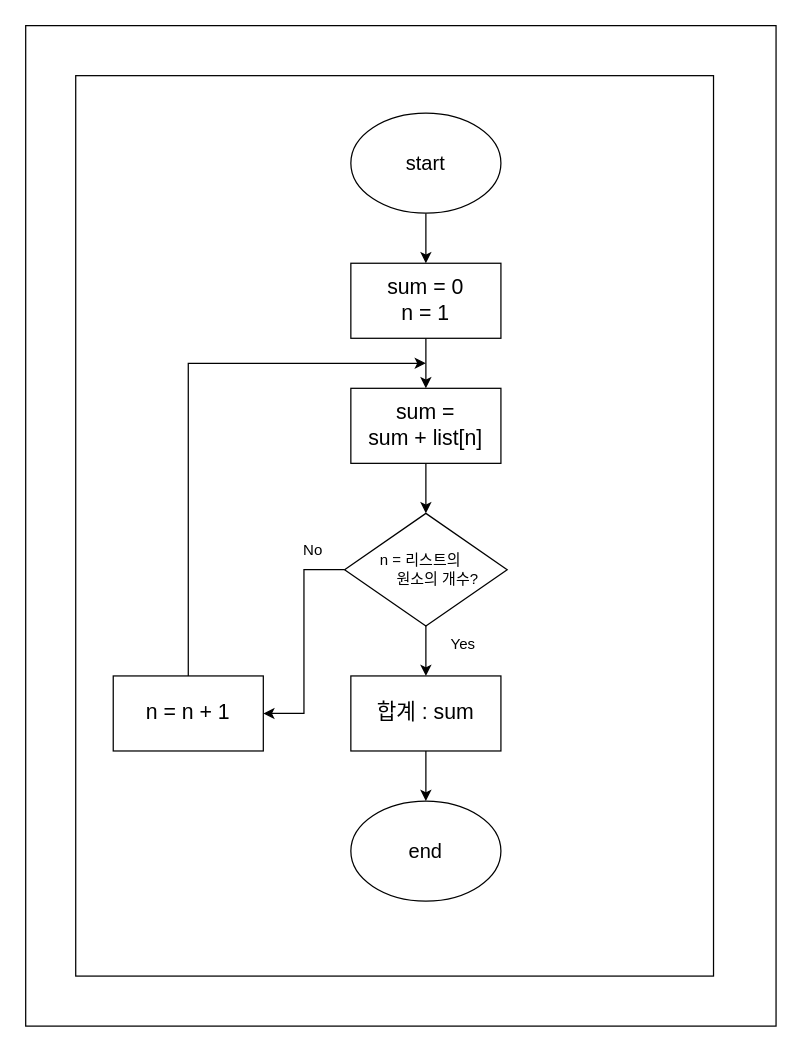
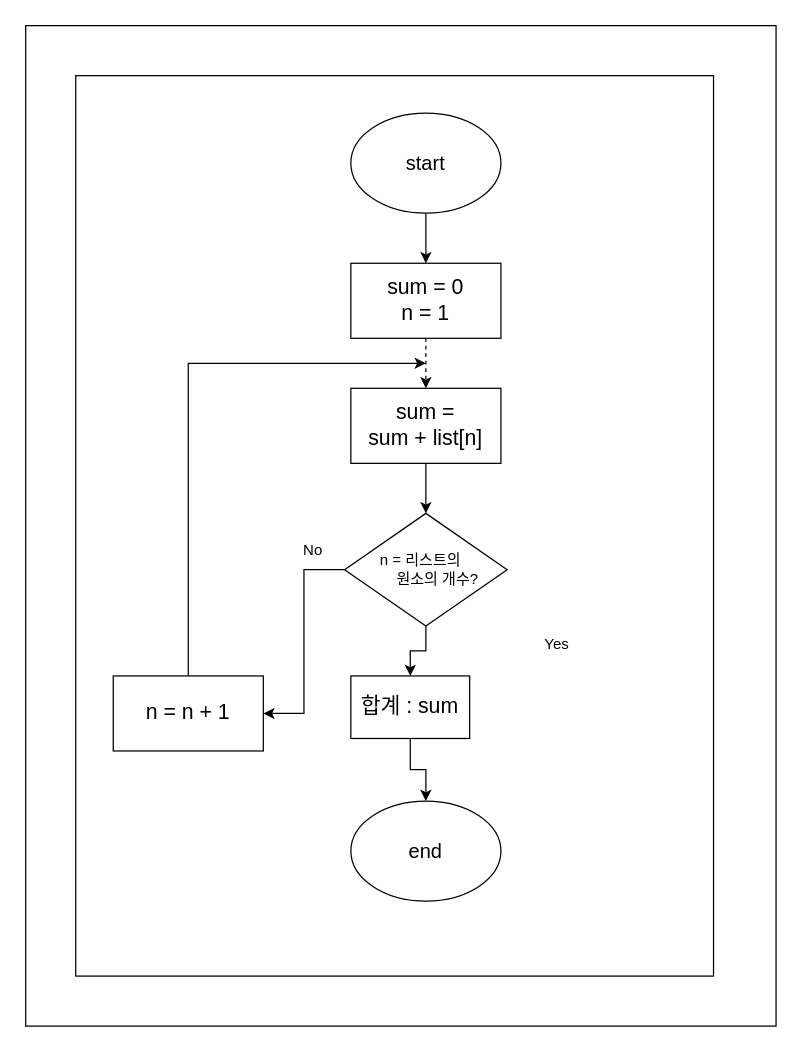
(426, 358) -> (426, 358)
(463, 644) -> (557, 644)
(426, 713) -> (410, 707)
